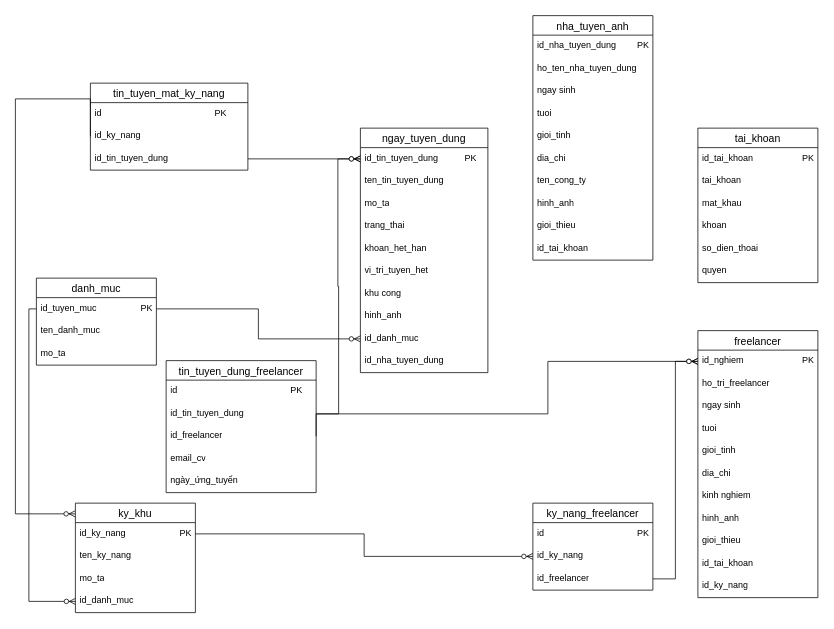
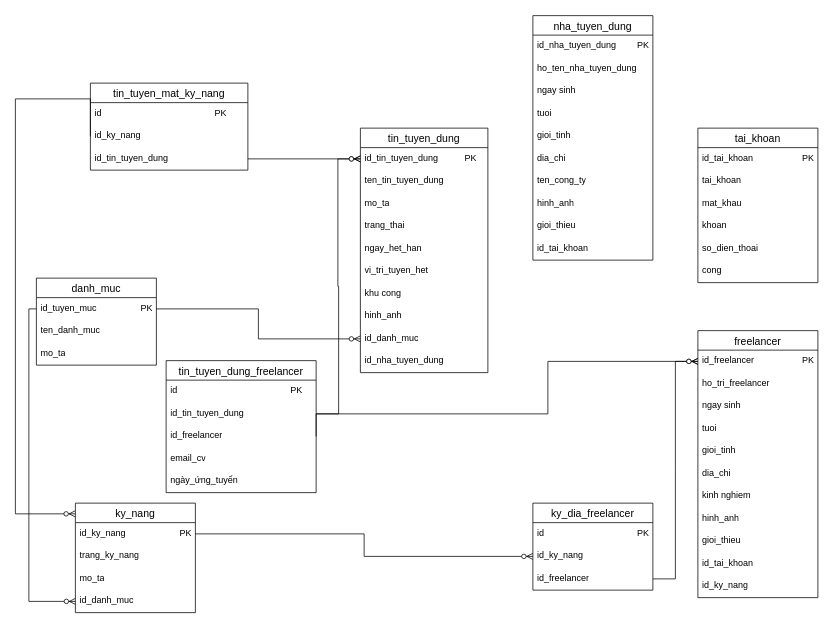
(593, 26) -> (593, 26)
(424, 138) -> (424, 138)
(398, 248) -> (395, 248)
(715, 271) -> (712, 271)
(735, 361) -> (745, 361)
(135, 513) -> (135, 513)
(593, 513) -> (593, 513)
(108, 556) -> (113, 556)
